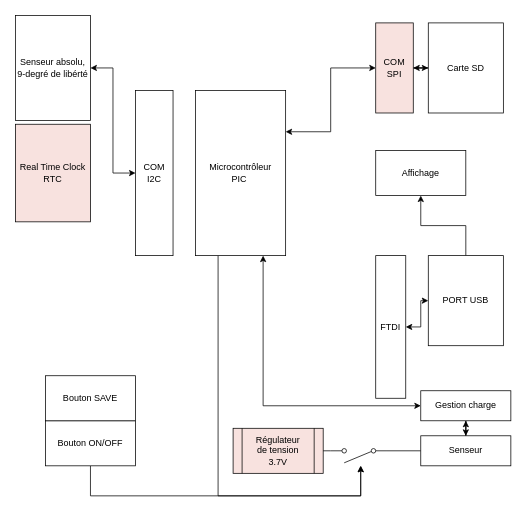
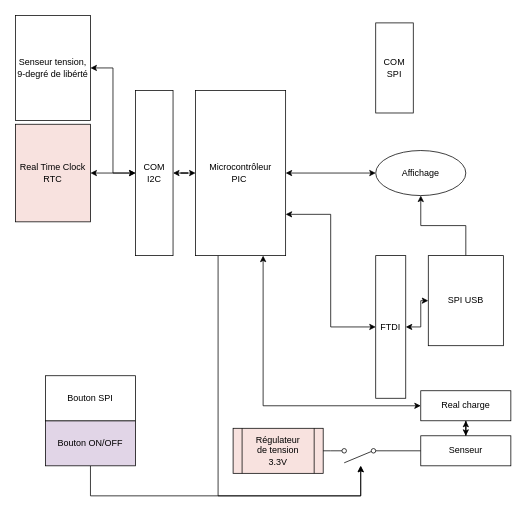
(53, 68) -> (53, 68)
(394, 68) -> (394, 68)
(421, 68) -> none
(465, 68) -> none
(330, 119) -> none
none -> (96, 173)
none -> (185, 173)
none -> (369, 173)
(420, 173) -> (420, 173)
none -> (330, 251)
(465, 300) -> (465, 300)
(90, 398) -> (90, 398)
(465, 405) -> (465, 405)
(90, 443) -> (90, 443)
(278, 450) -> (278, 450)
